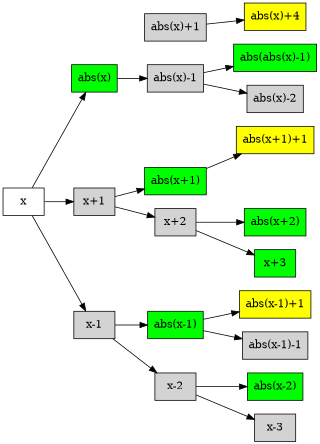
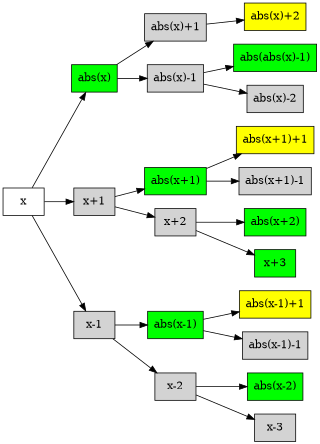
(275, 17) -> (275, 17)
none -> (132, 55)
none -> (275, 181)
